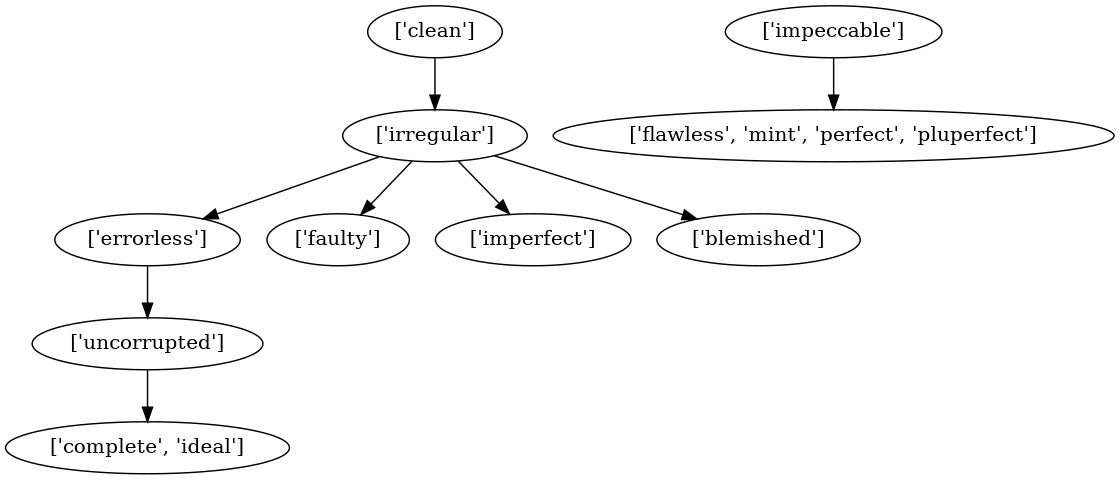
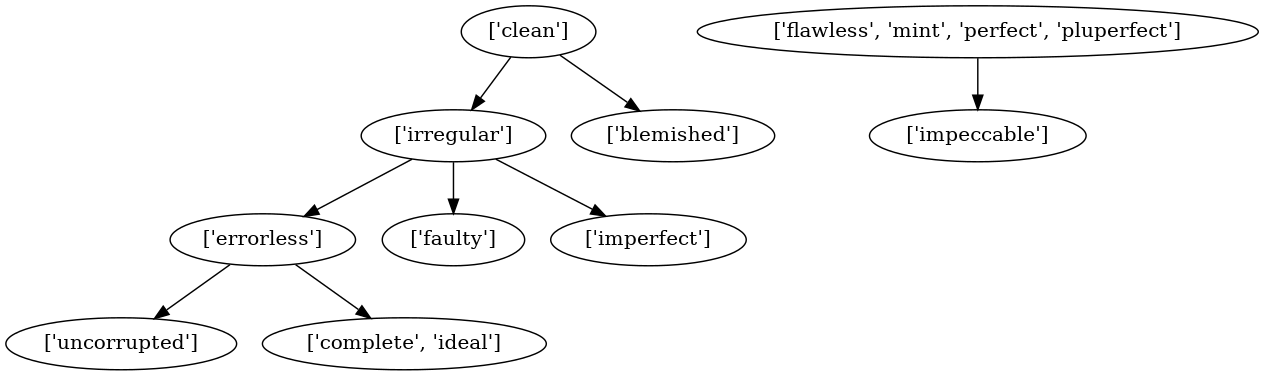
(834, 77) -> (978, 77)
(589, 185) -> (594, 79)
(148, 389) -> (327, 287)
